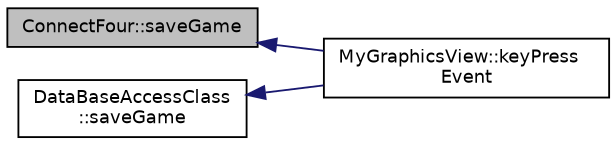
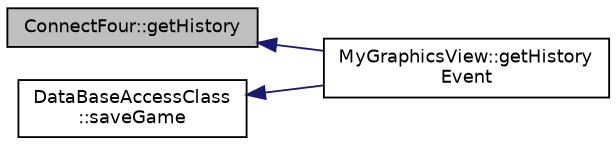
(132, 28) -> (132, 28)
(467, 68) -> (467, 68)
